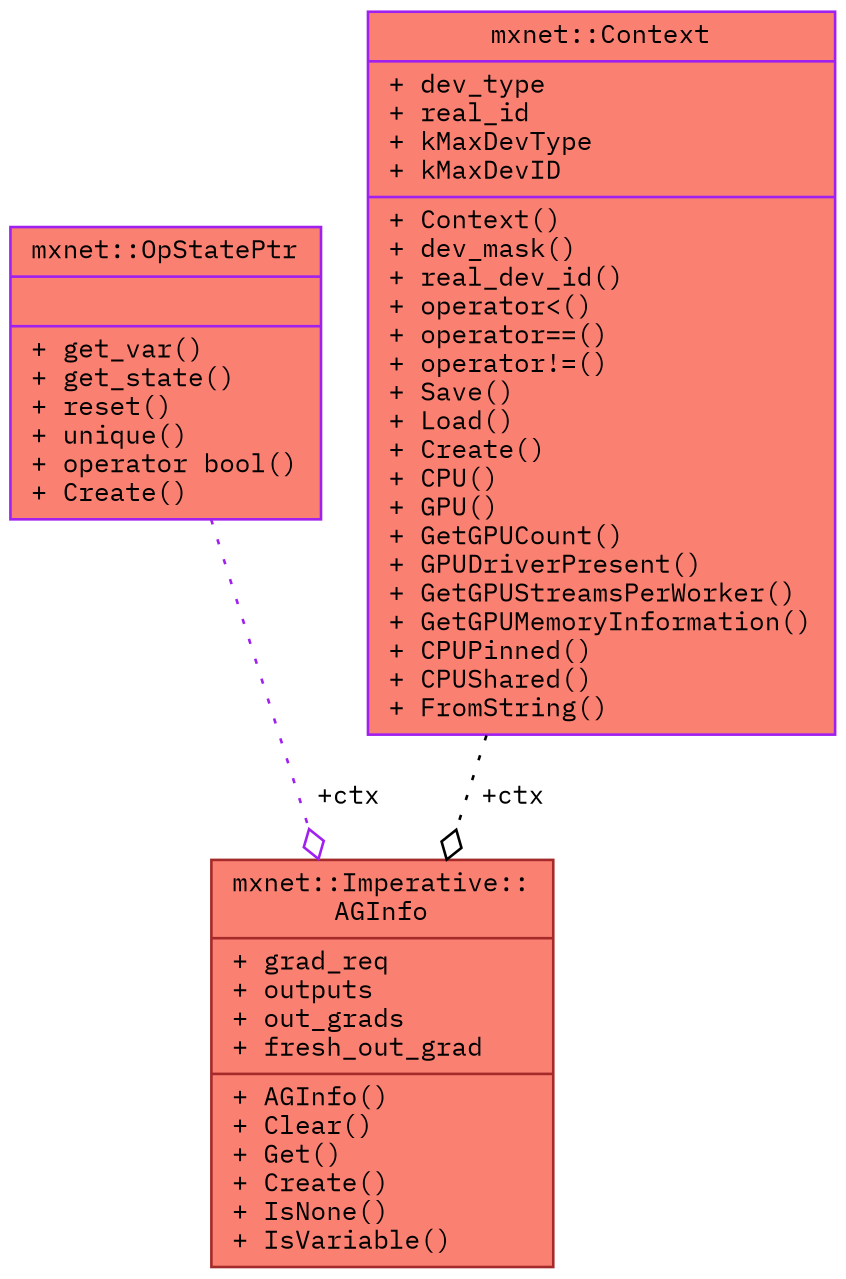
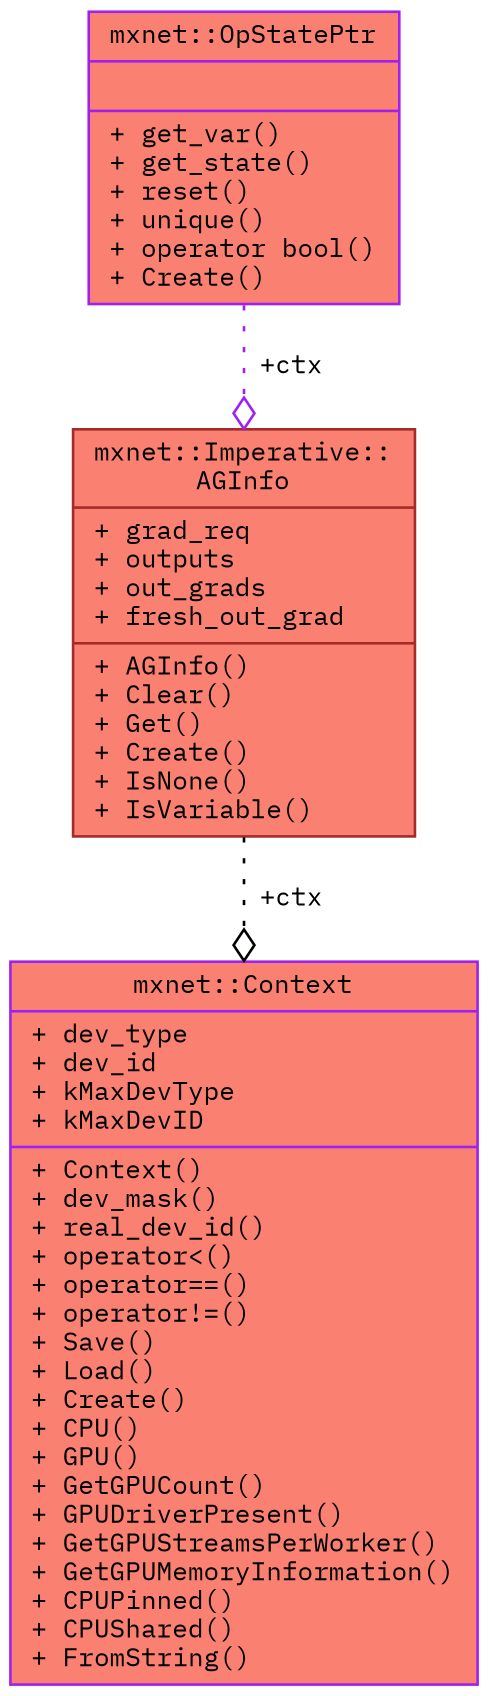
(461, 114) -> (95, 1063)
(471, 782) -> (244, 883)
